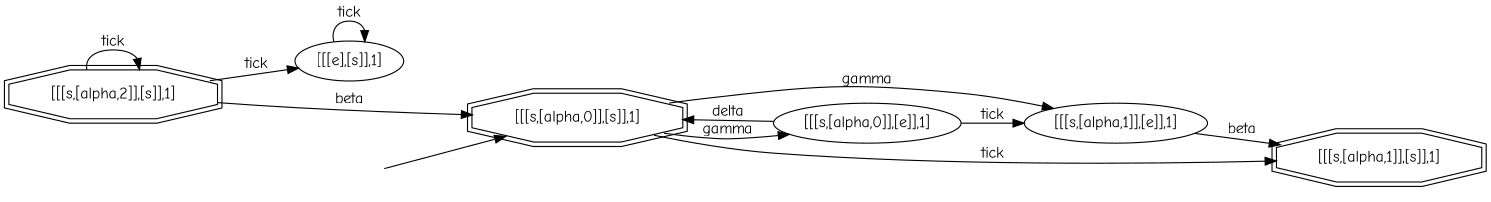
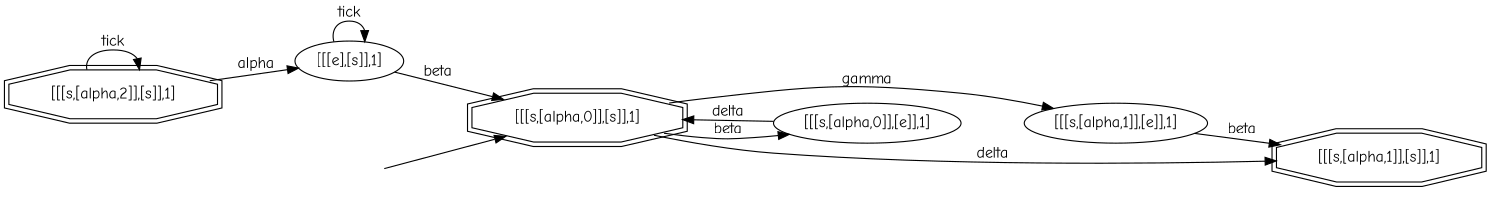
(256, 64) -> (256, 64)
(339, 110) -> (443, 84)
(987, 123) -> none
(728, 129) -> (728, 129)
(993, 154) -> (993, 154)
